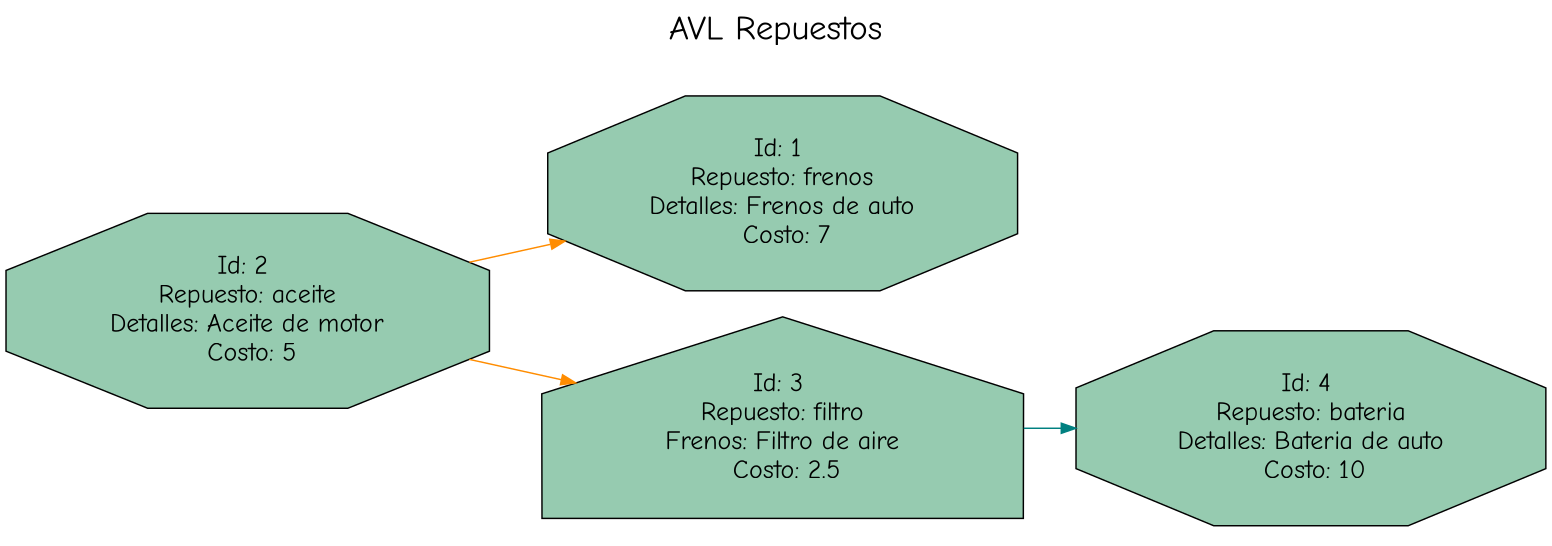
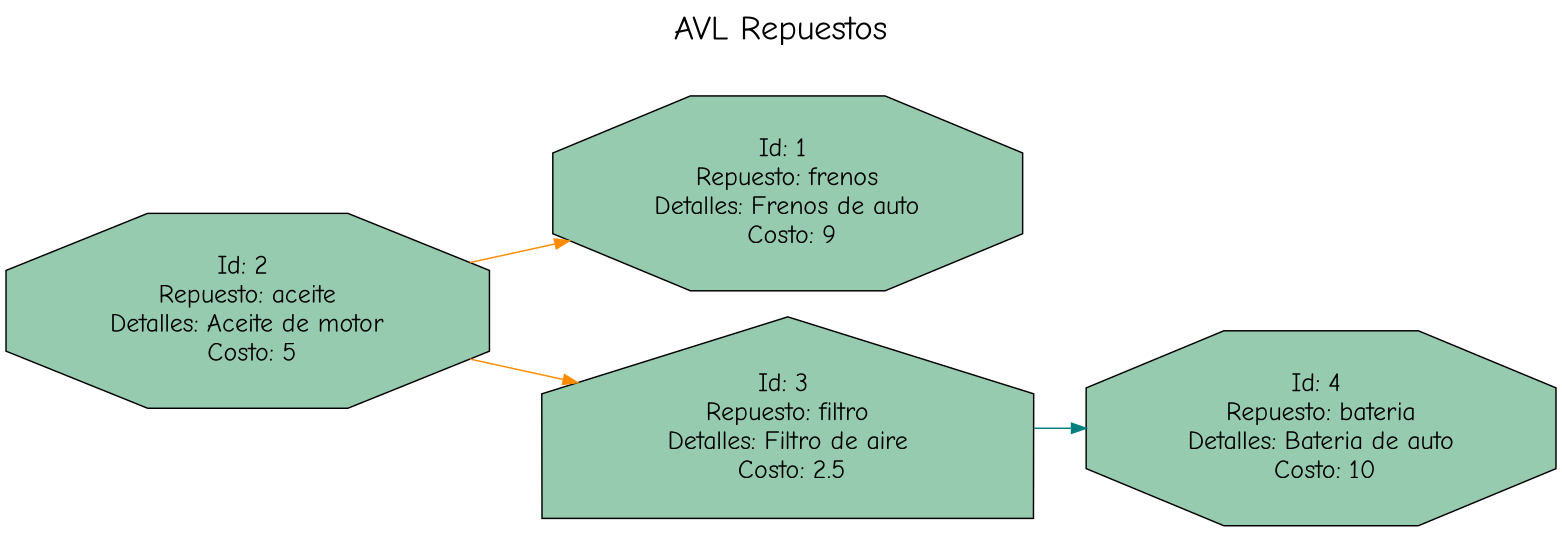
(783, 193) -> (788, 193)
(783, 428) -> (788, 428)
